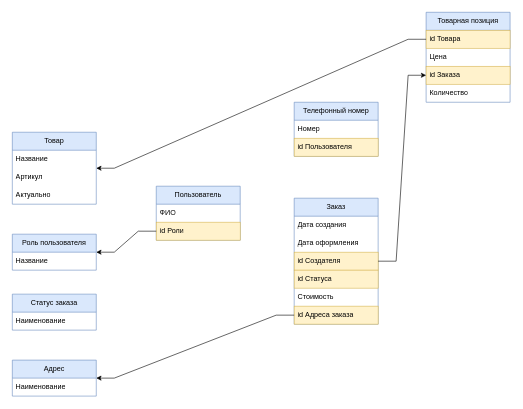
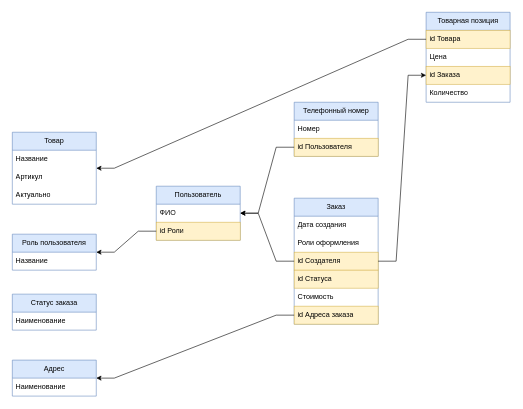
none -> (270, 172)
(327, 243) -> (327, 243)
none -> (270, 245)
